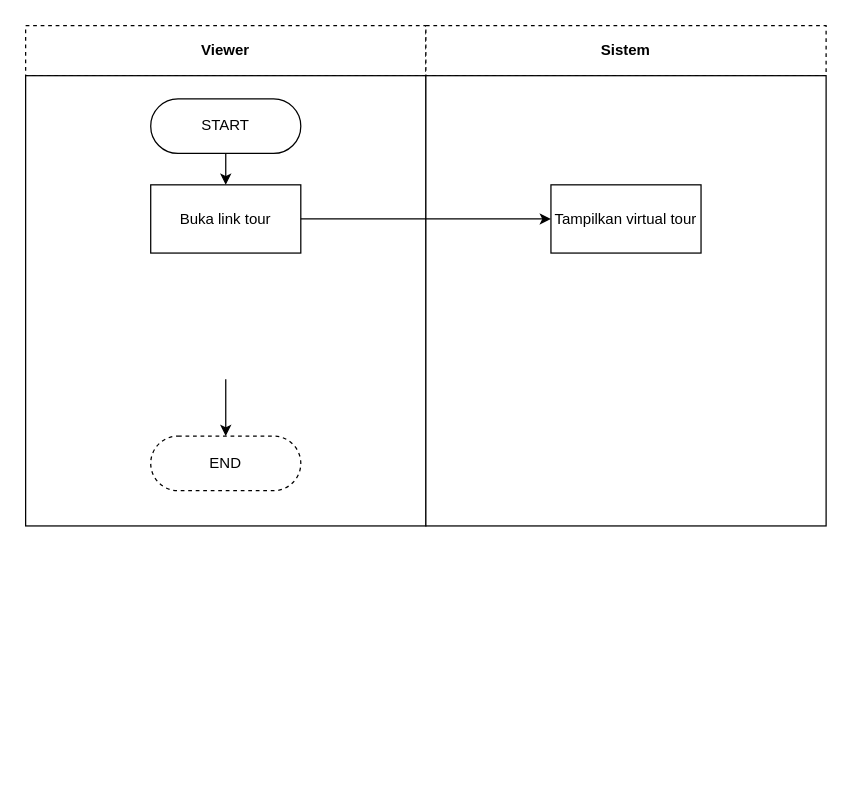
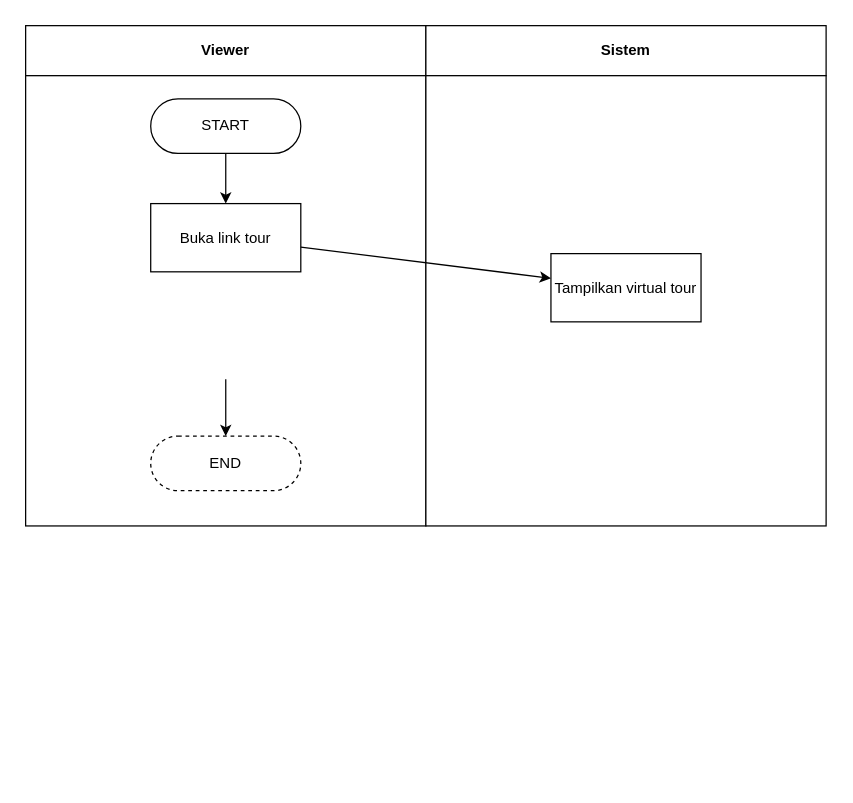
(226, 51) -> (226, 51)
(626, 51) -> (626, 51)
(226, 219) -> (226, 238)
(626, 219) -> (626, 288)
